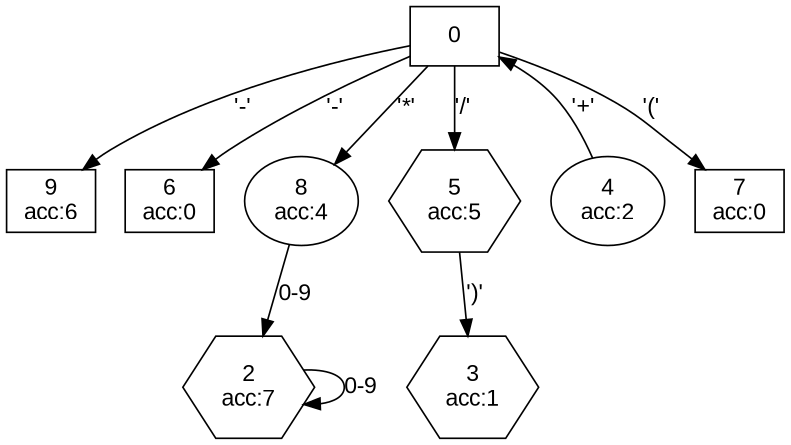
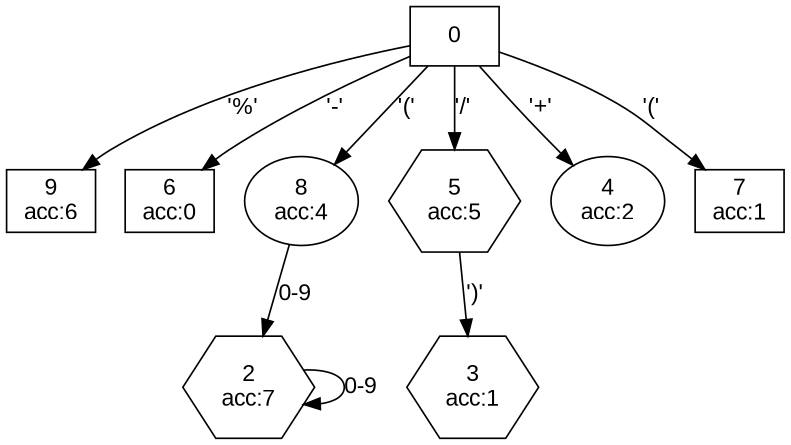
(561, 105) -> (519, 110)
(243, 108) -> (243, 108)
(407, 108) -> (407, 108)
(740, 201) -> (740, 201)
